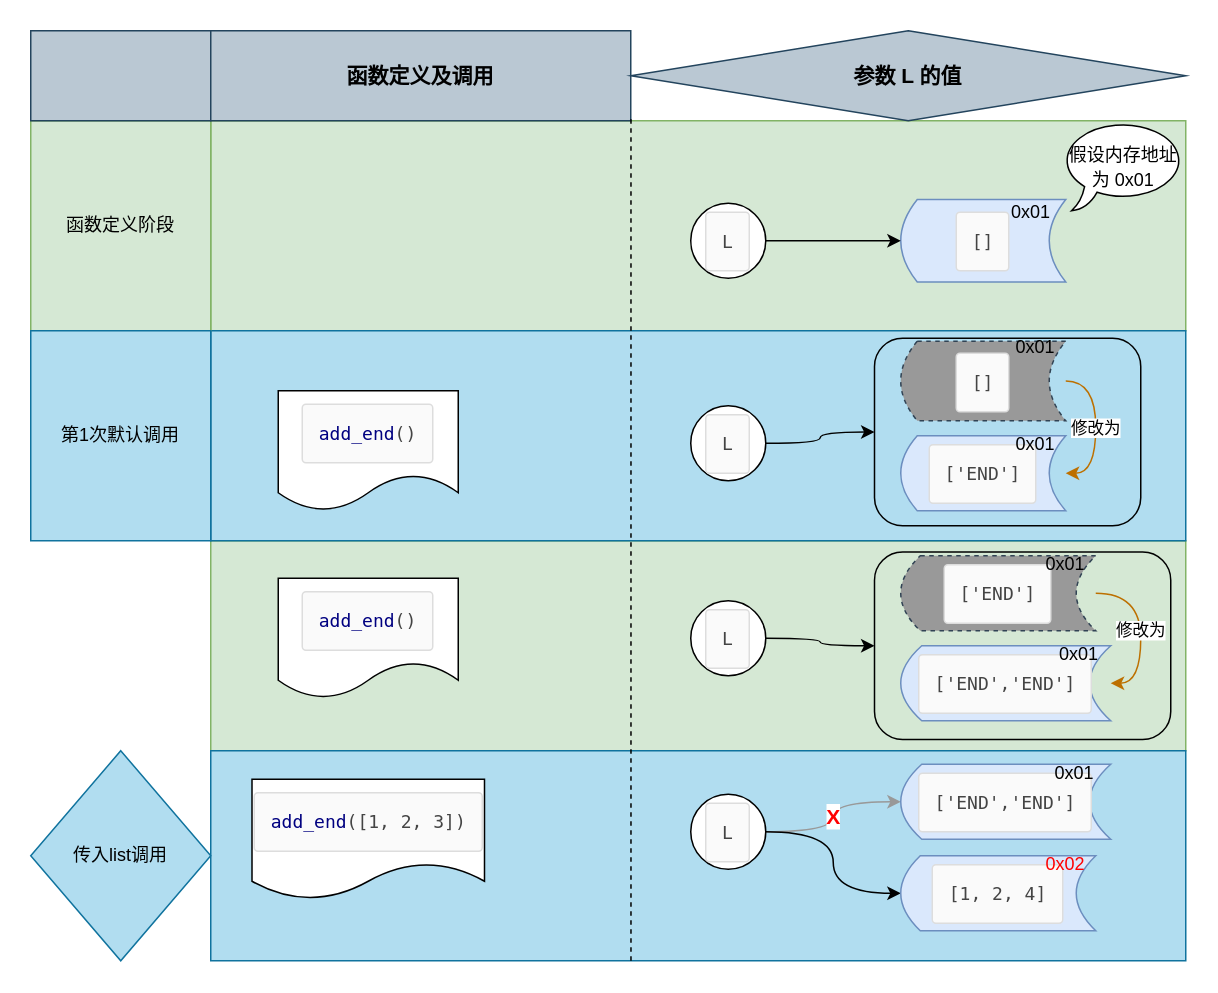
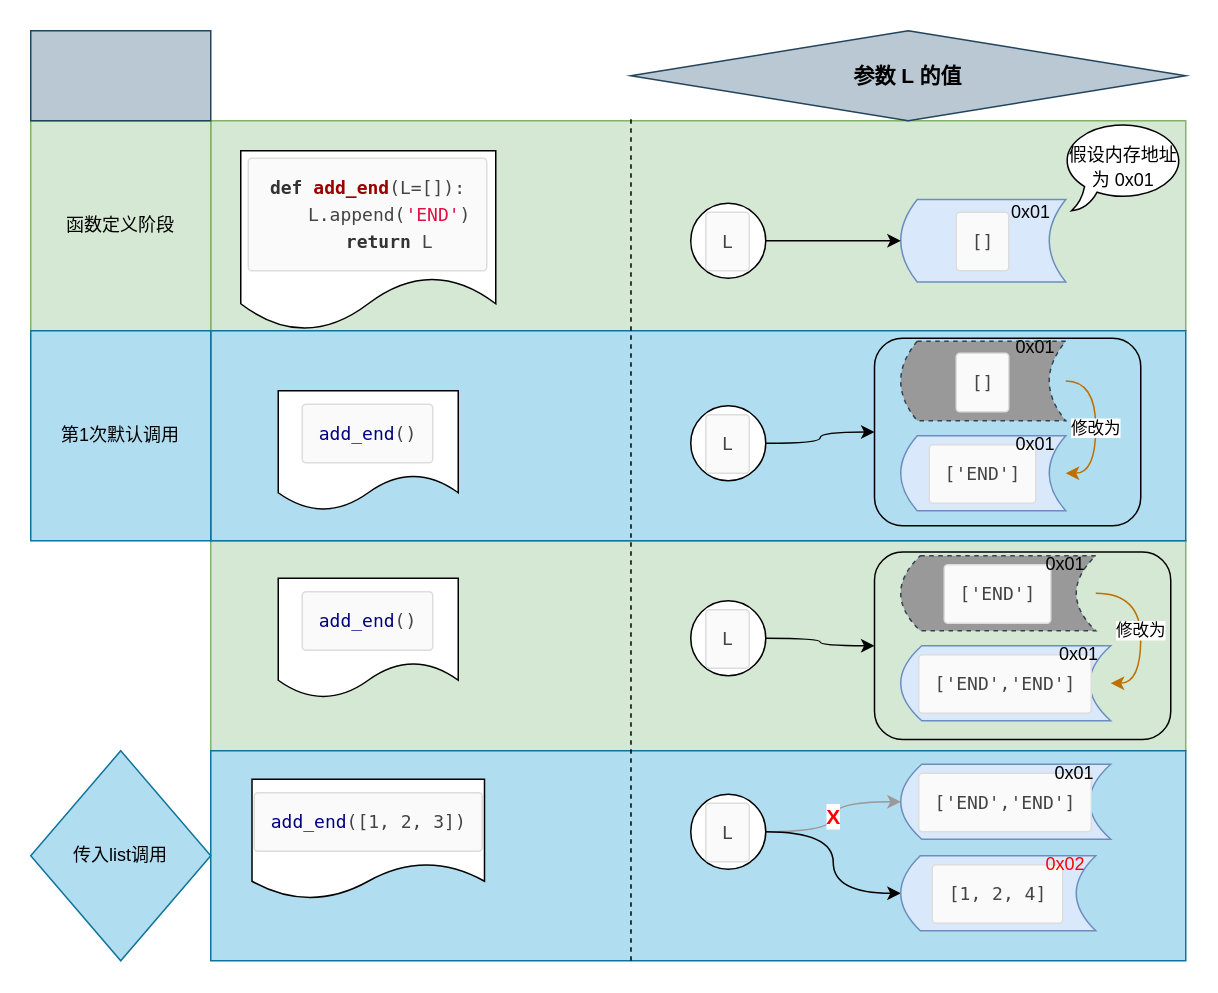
(421, 76) -> none
none -> (368, 241)
